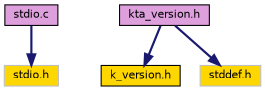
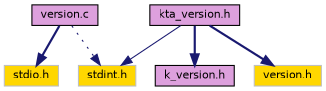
(31, 15) -> (65, 15)
none -> (107, 76)
(141, 76) -> (195, 76)
(230, 76) -> (288, 76)
